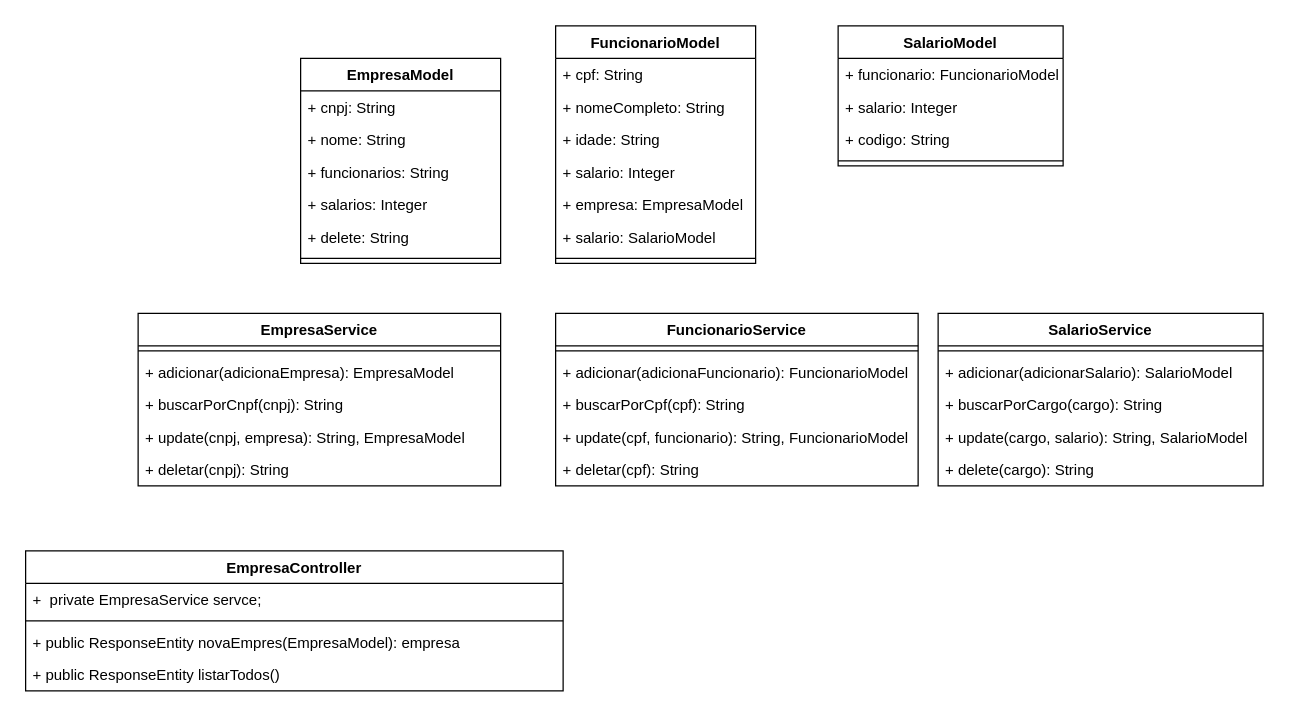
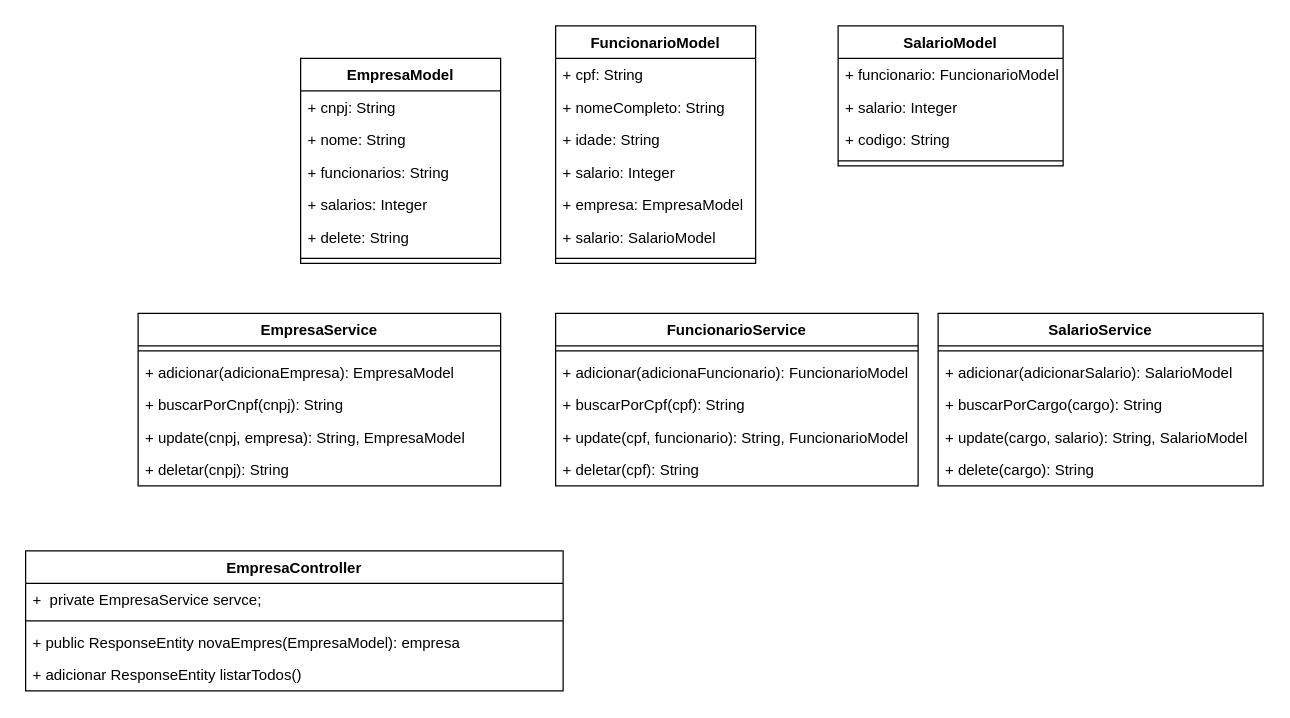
(173, 676) -> (186, 676)
